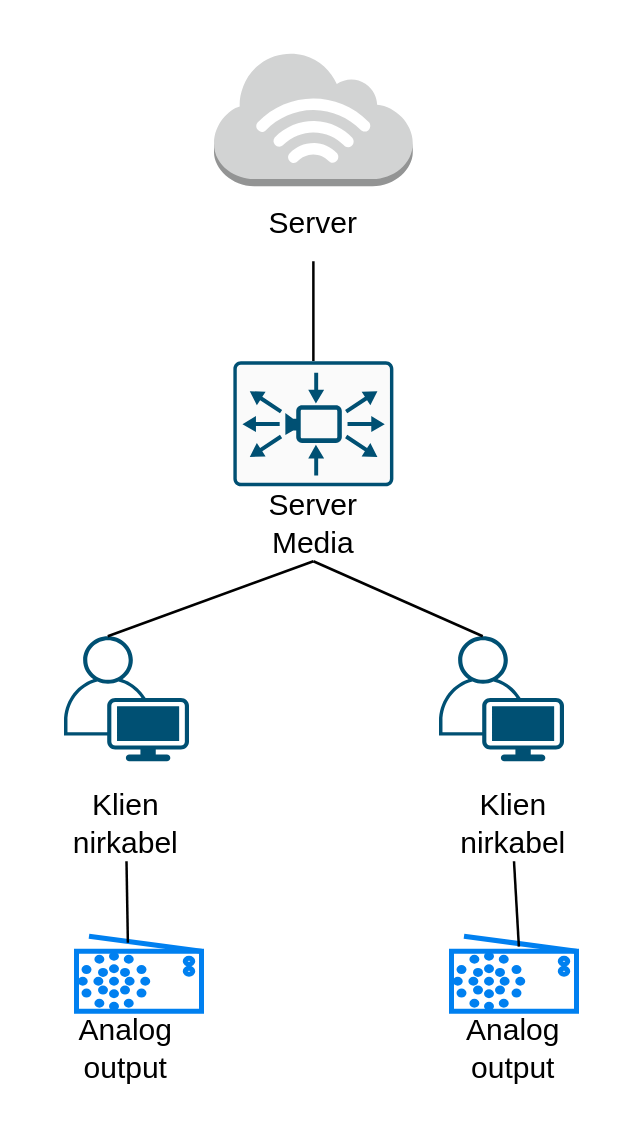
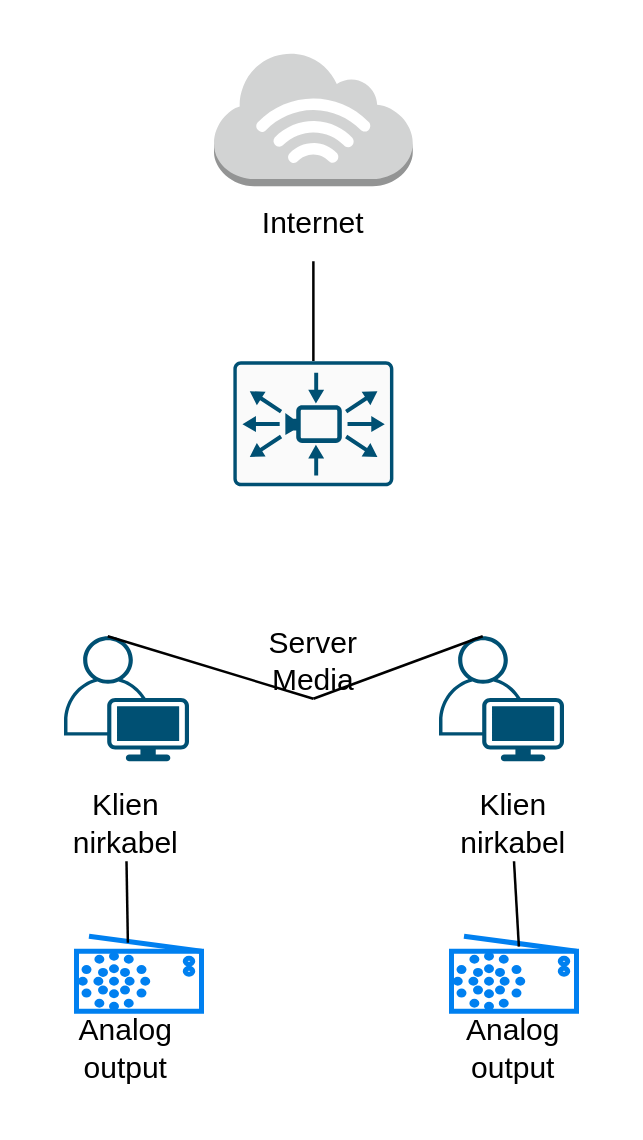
(314, 224) -> (314, 224)
(313, 524) -> (313, 661)
